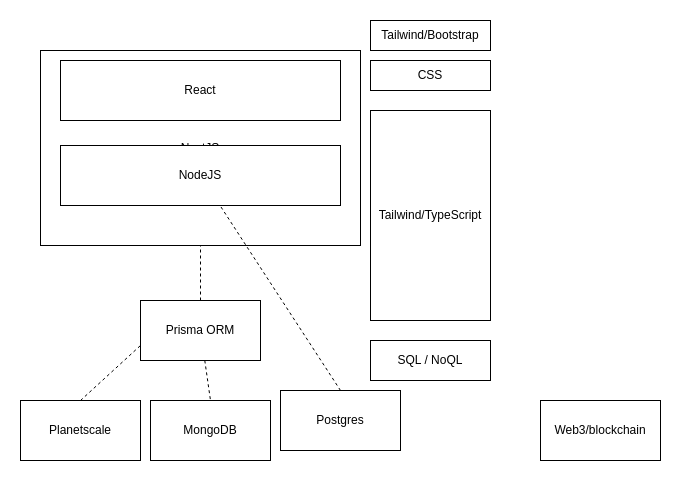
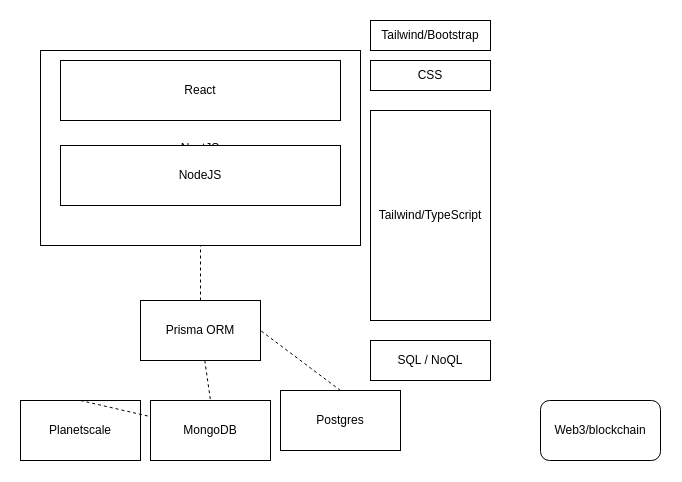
(280, 298) -> (301, 361)
(110, 373) -> (114, 408)
(601, 431) -> (601, 431)
